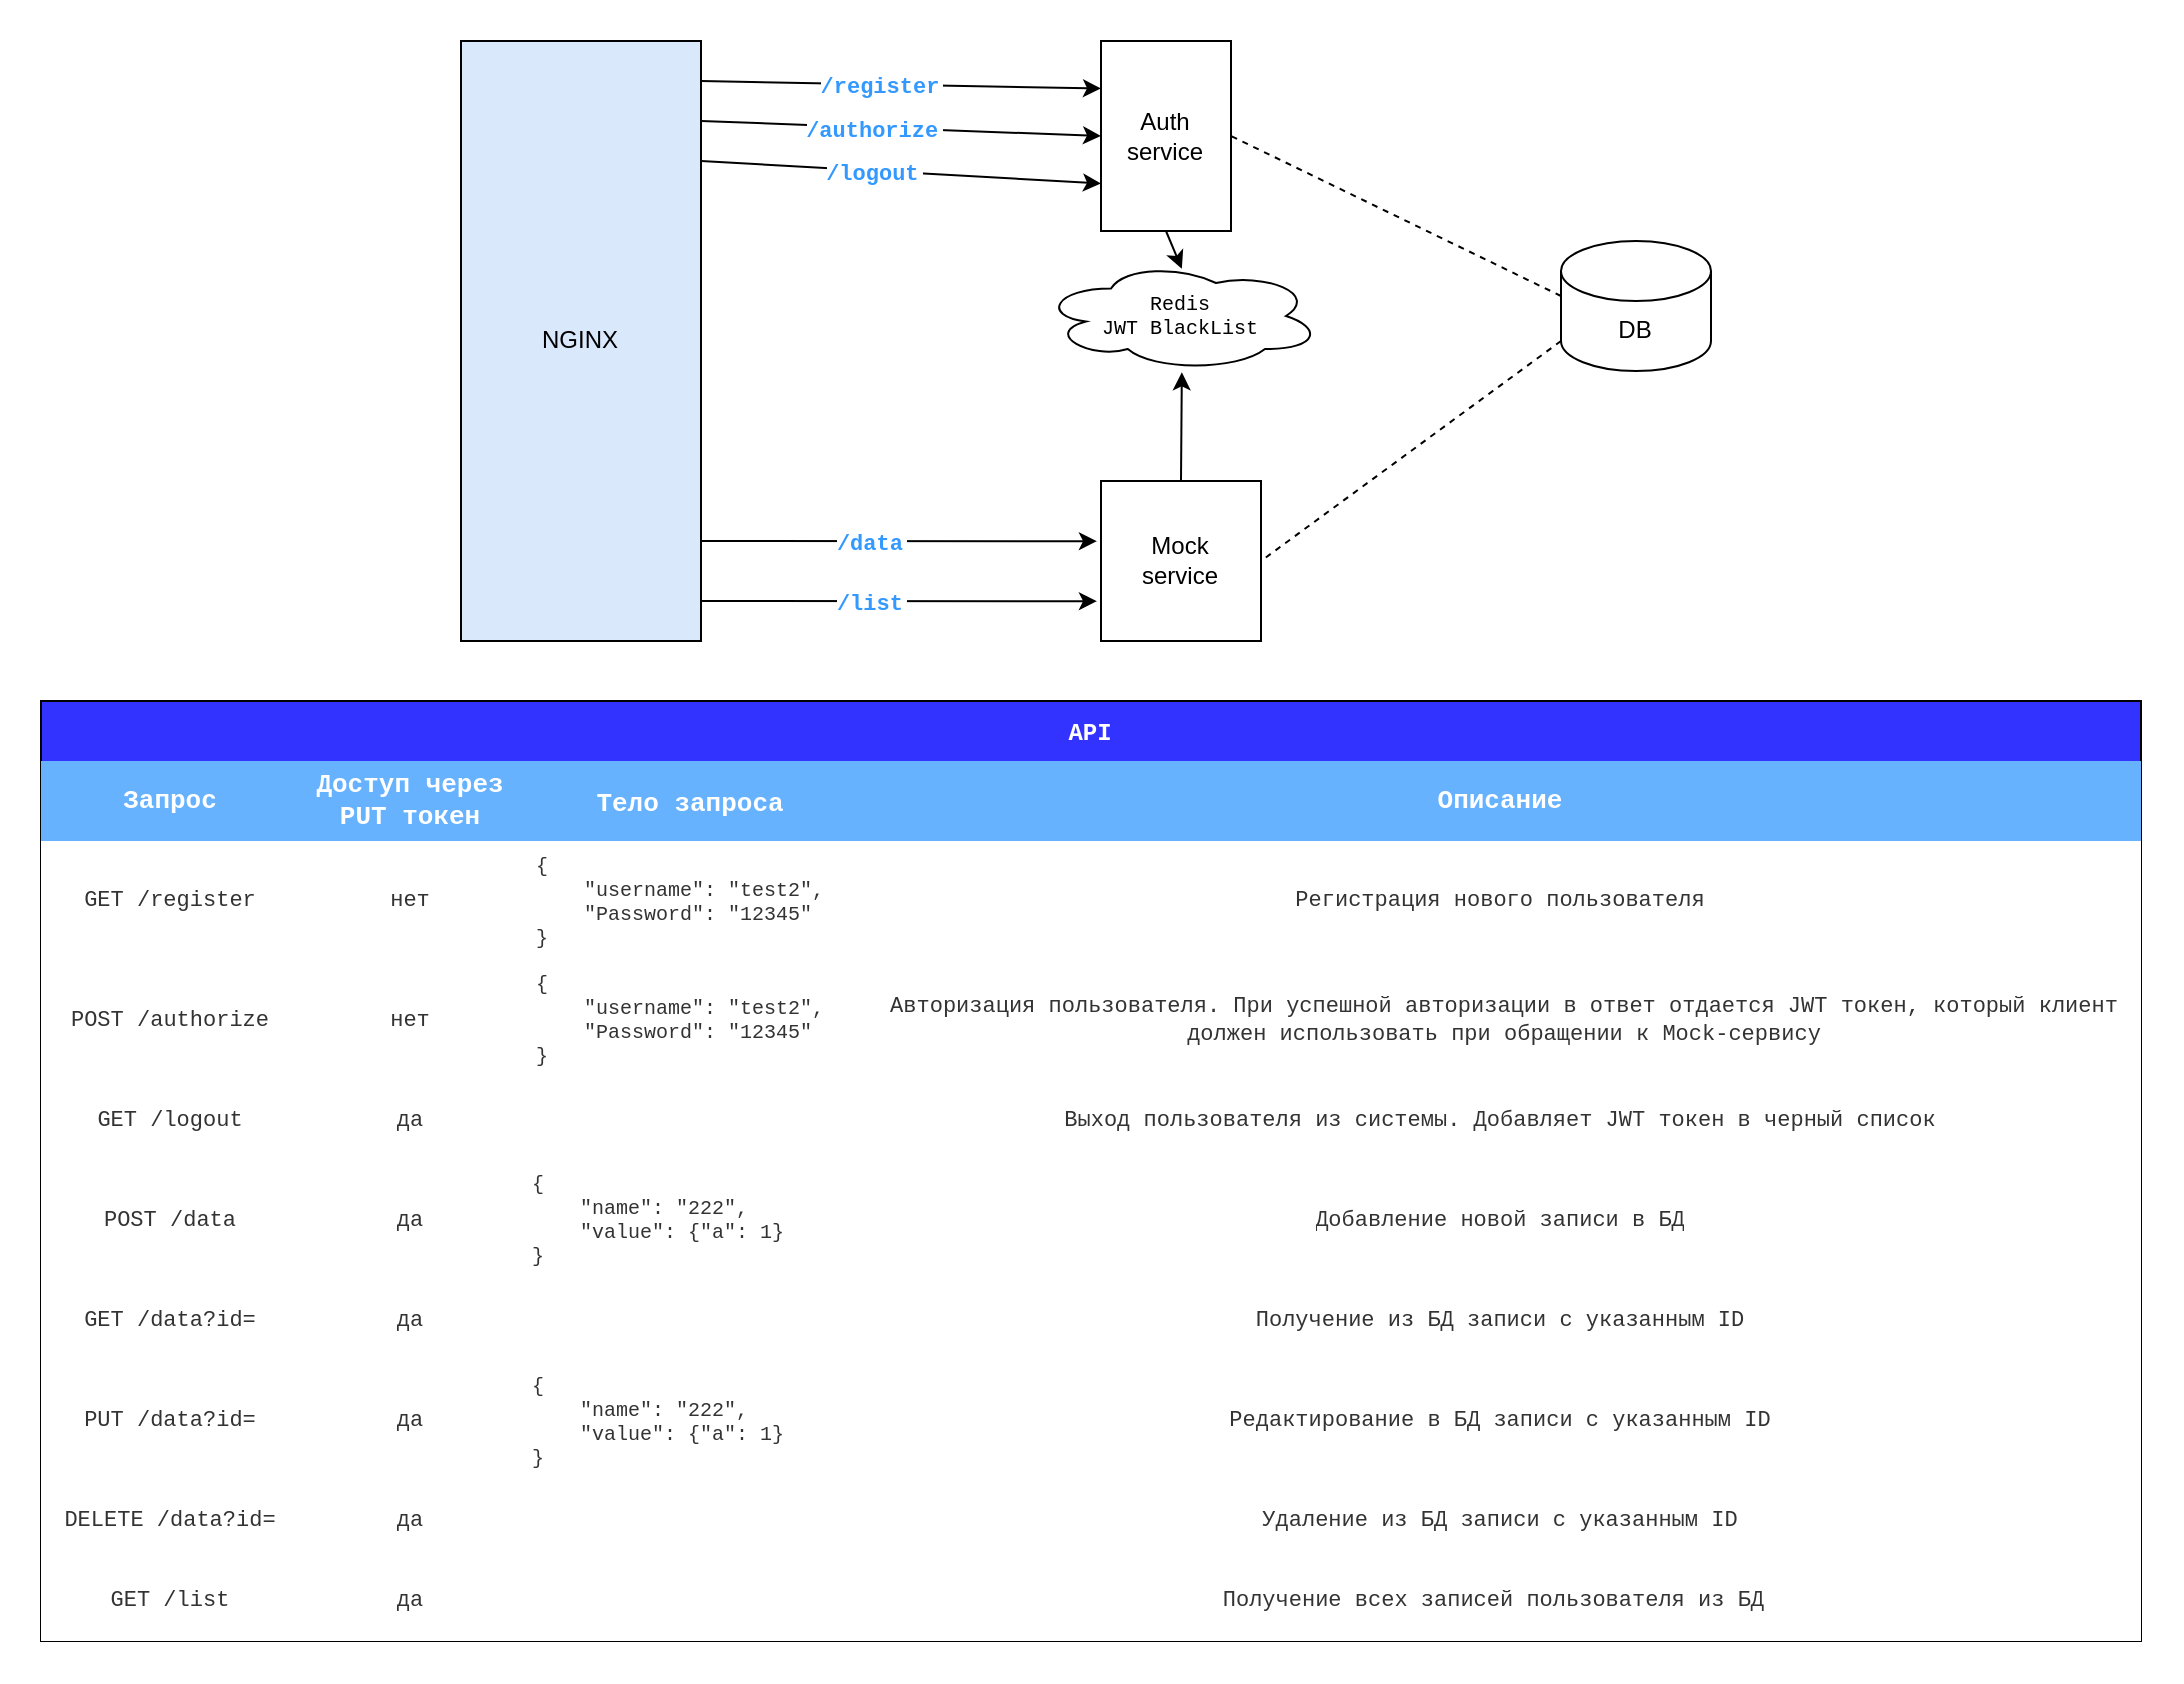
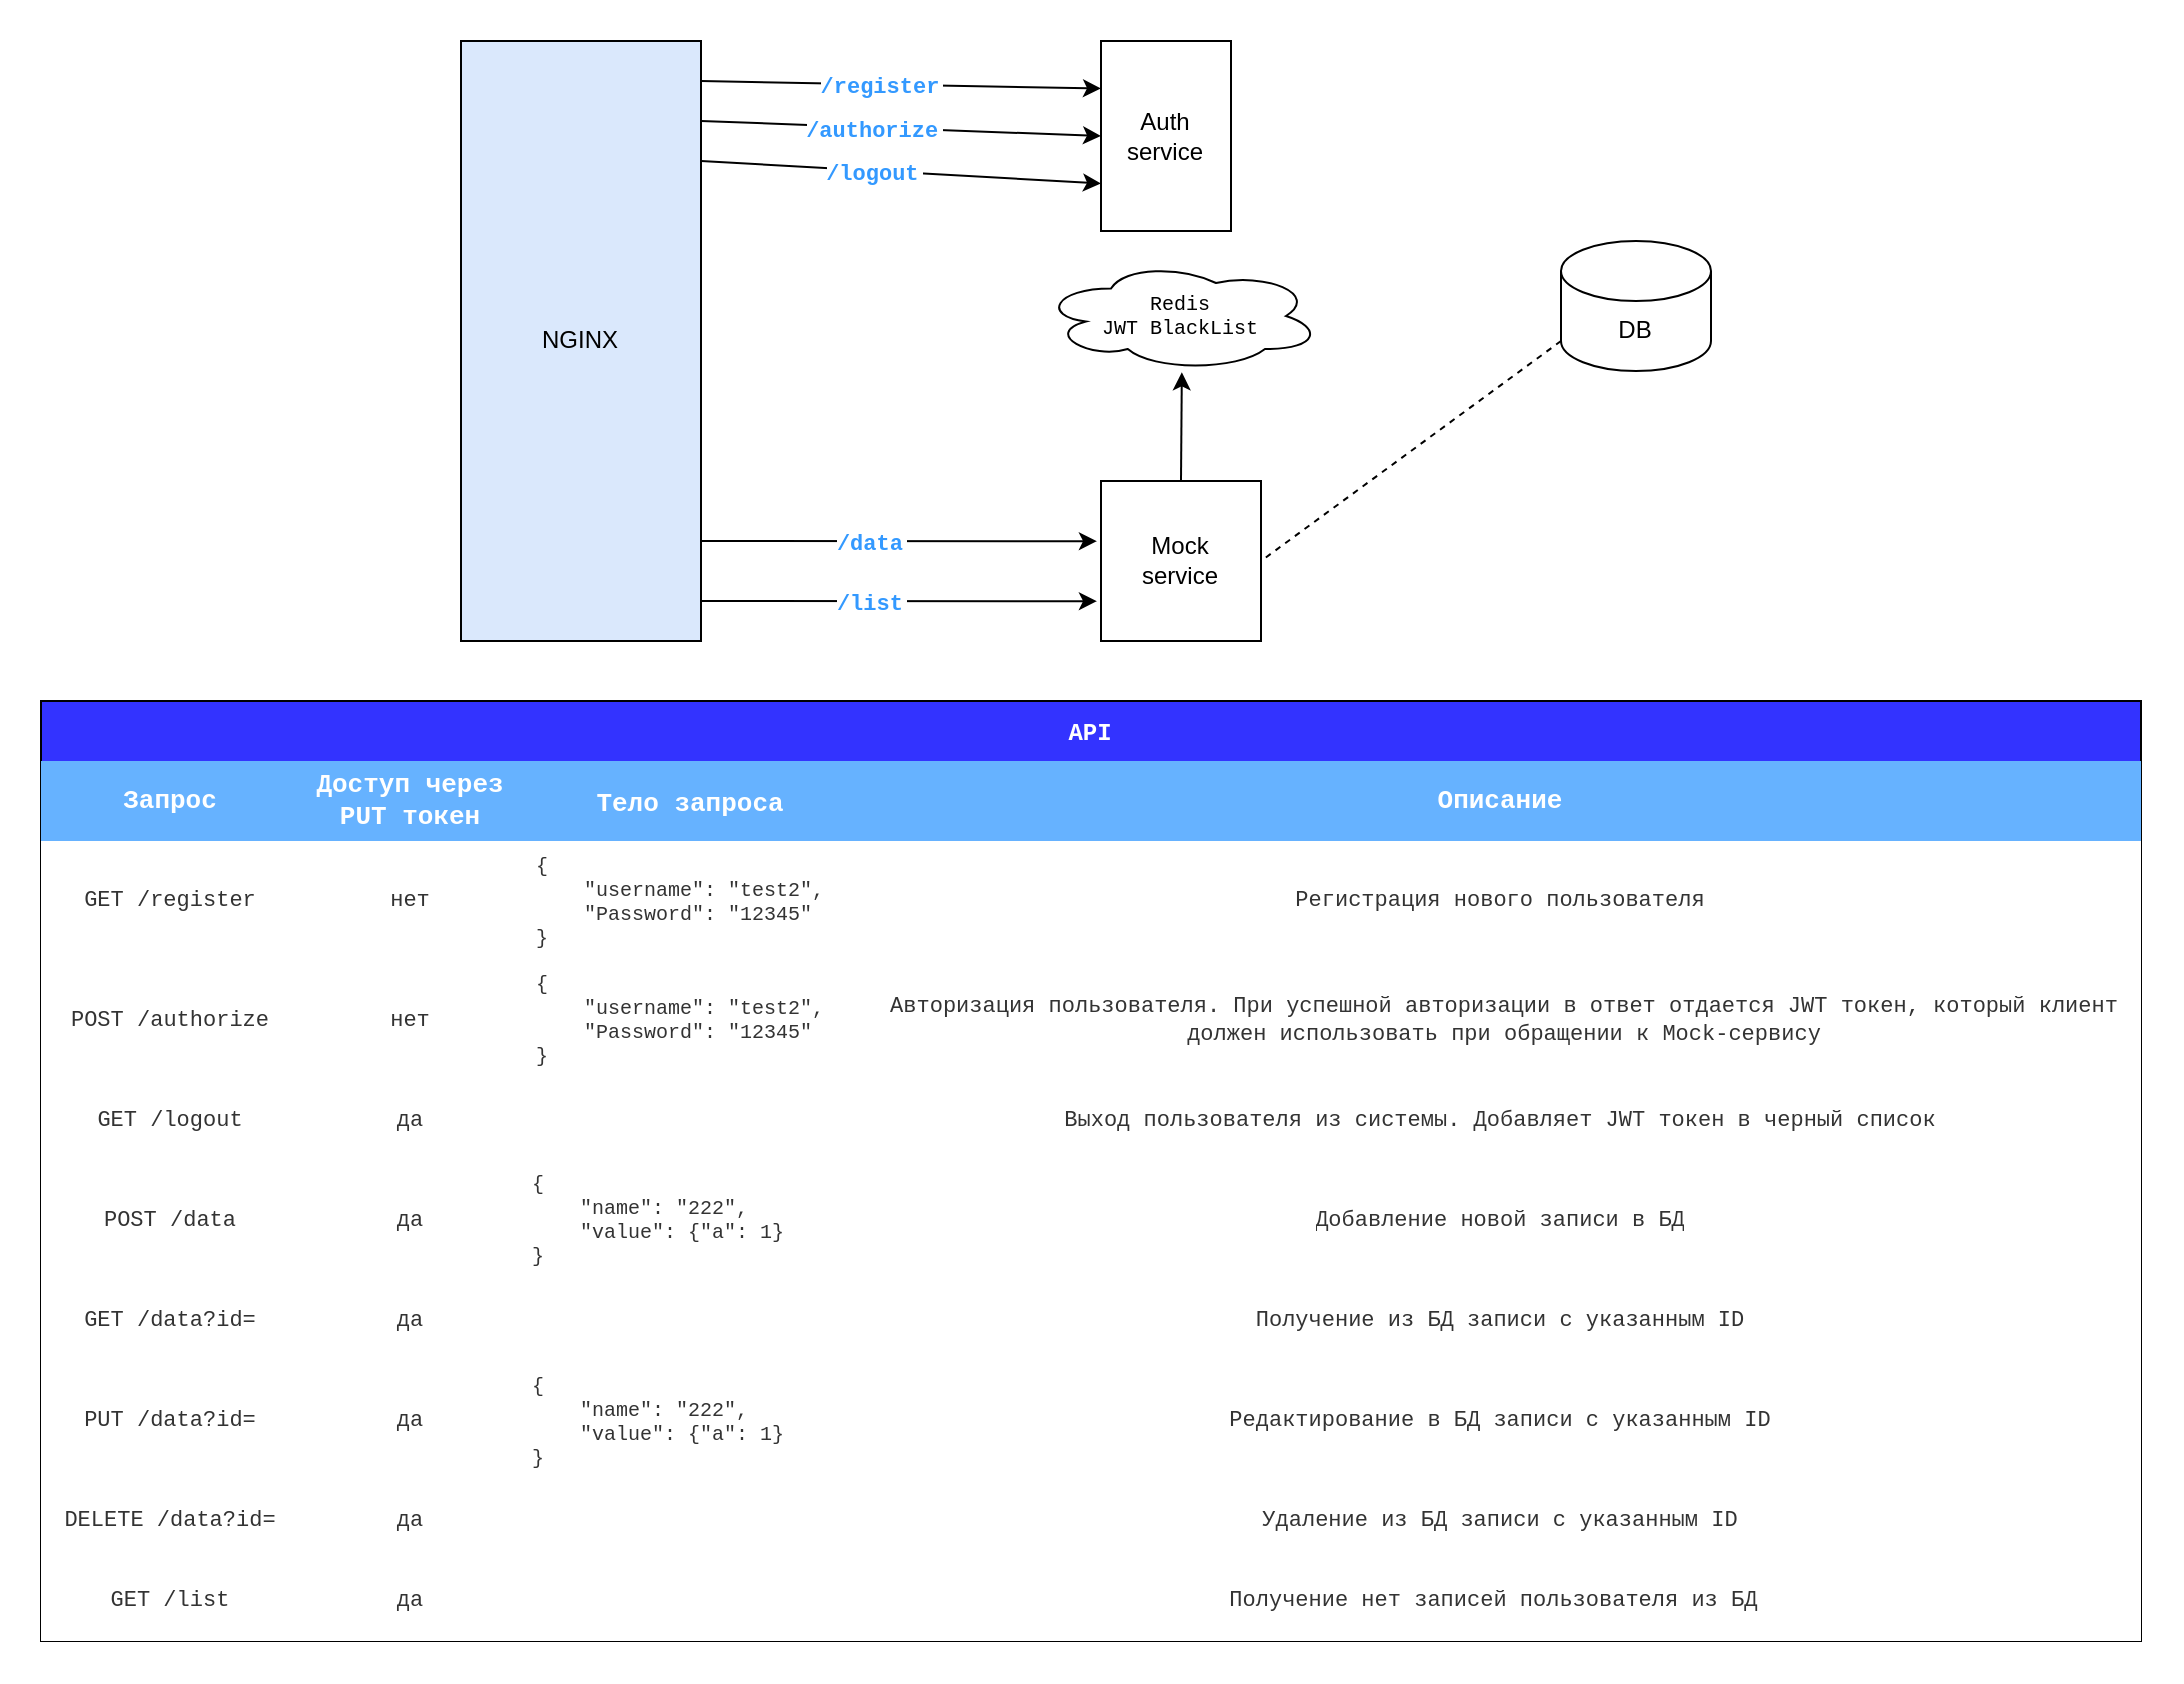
(1396, 216) -> none
(1171, 244) -> none
(1501, 1601) -> (1501, 1601)
